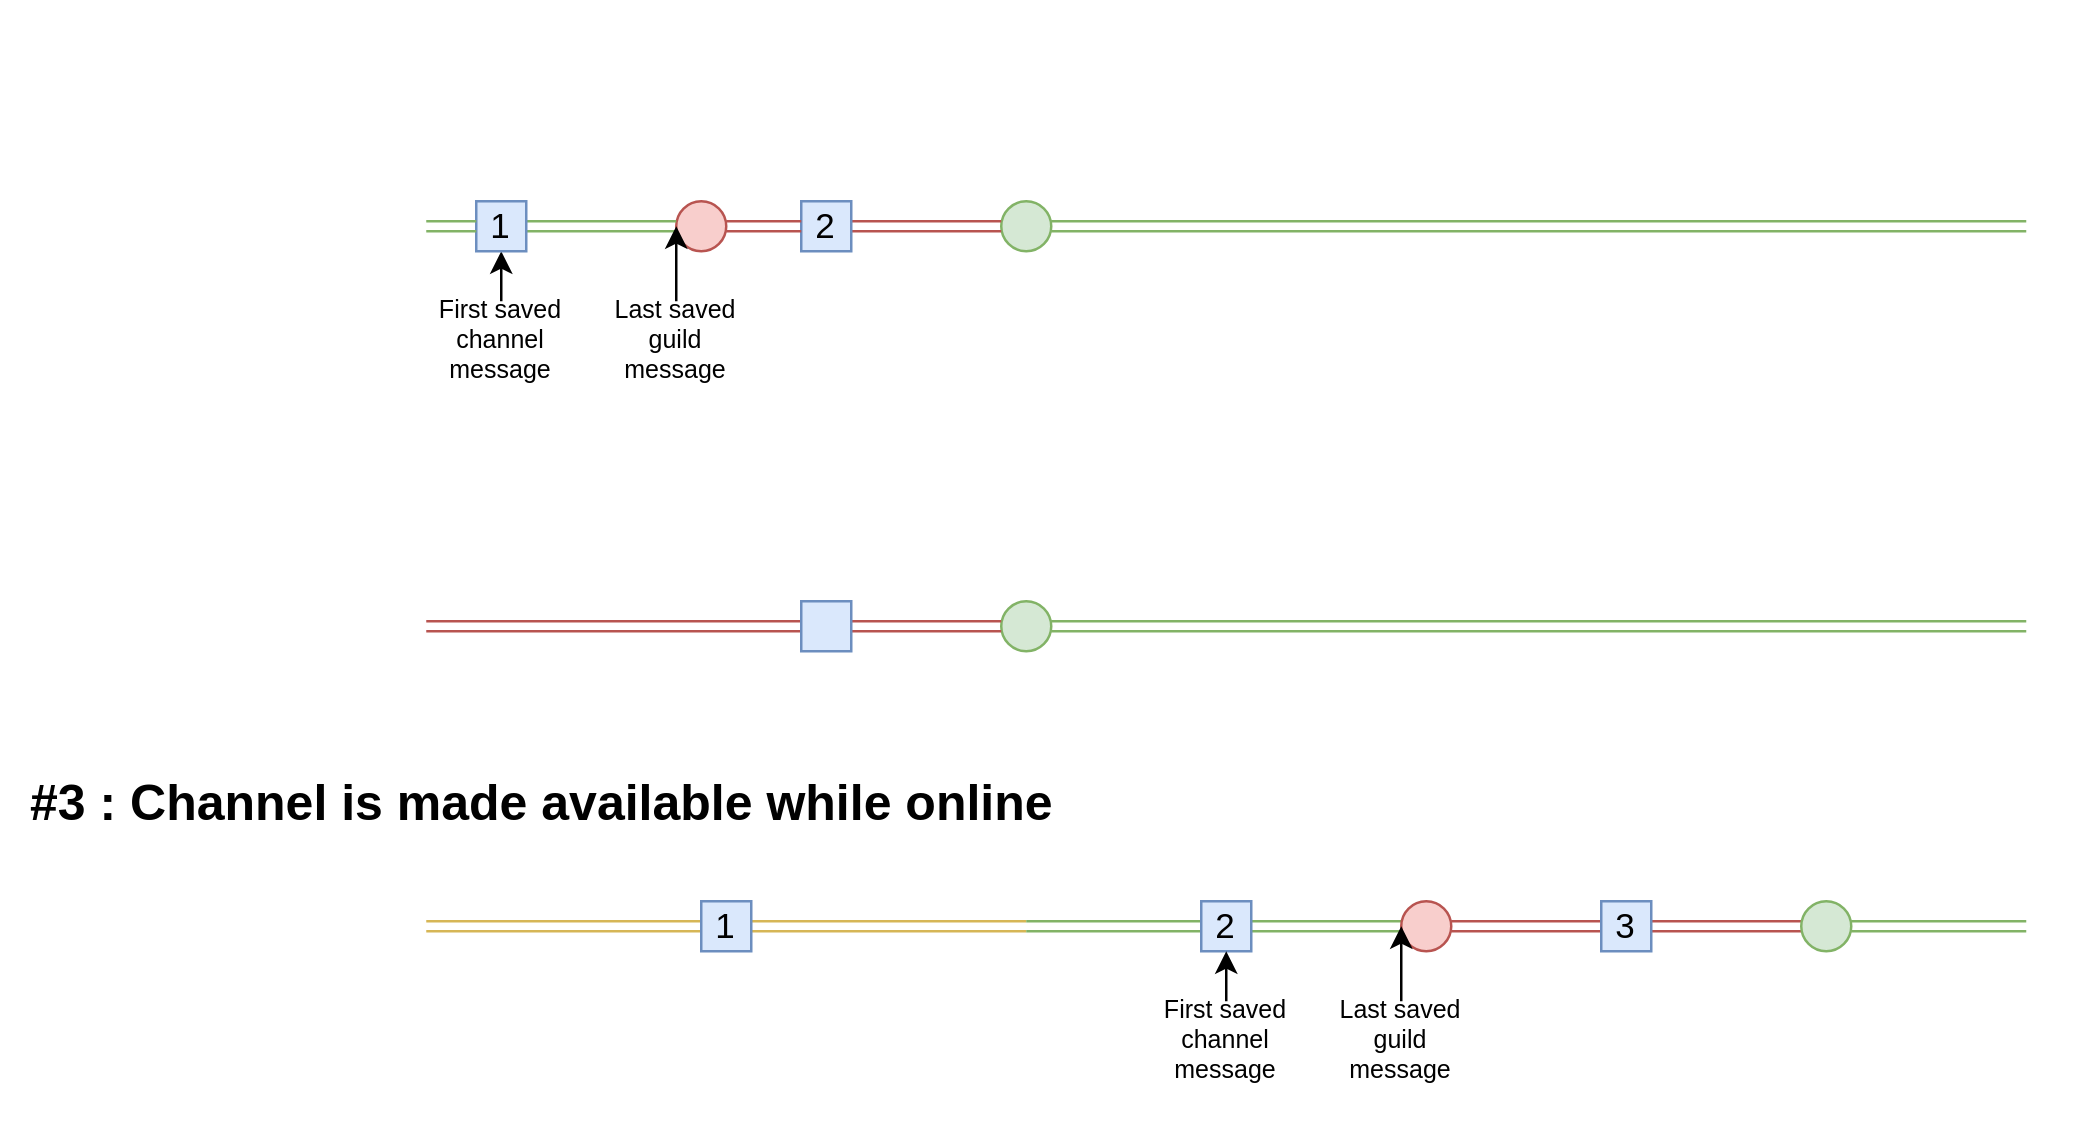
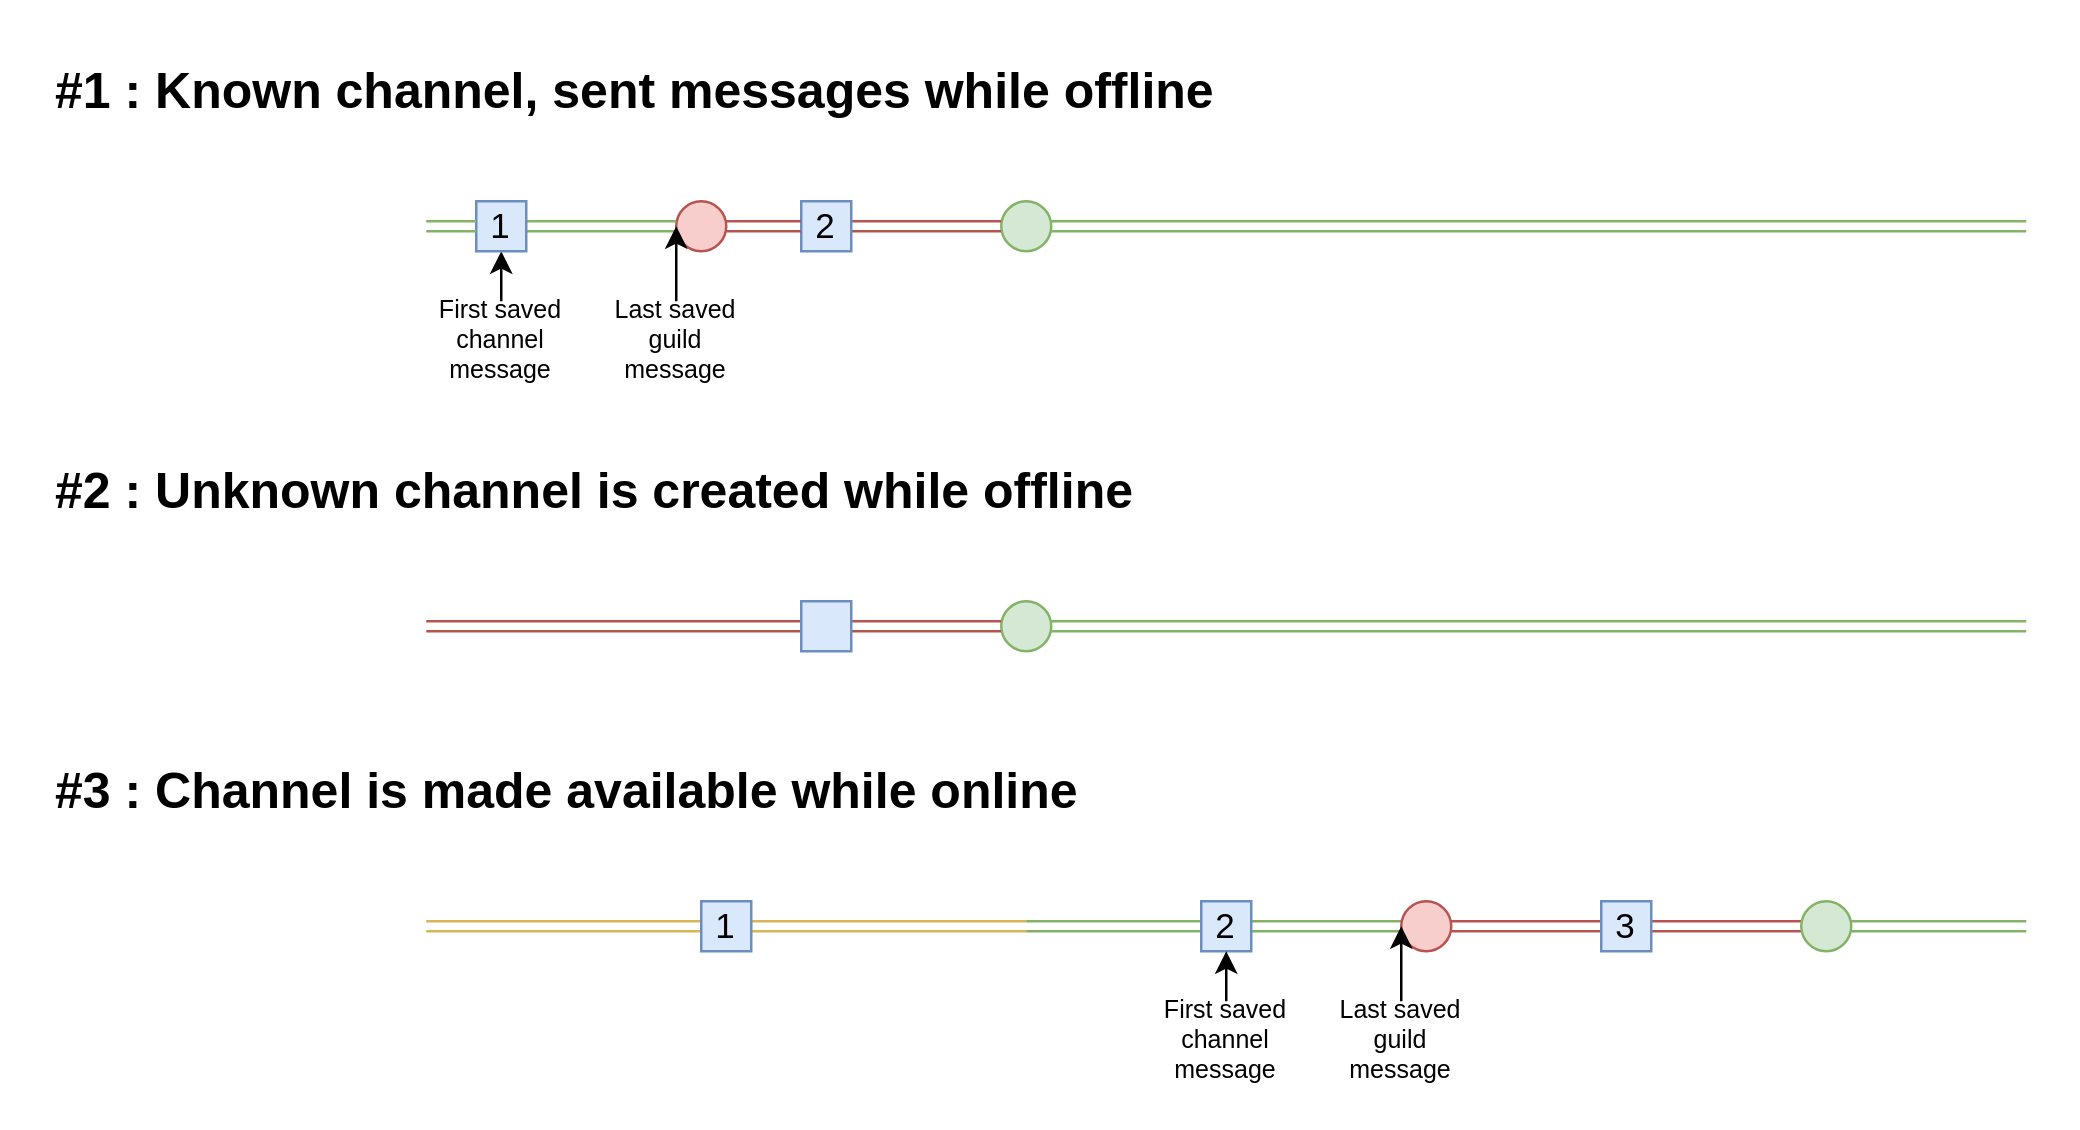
none -> (651, 89)
none -> (651, 489)
(626, 801) -> (651, 789)
